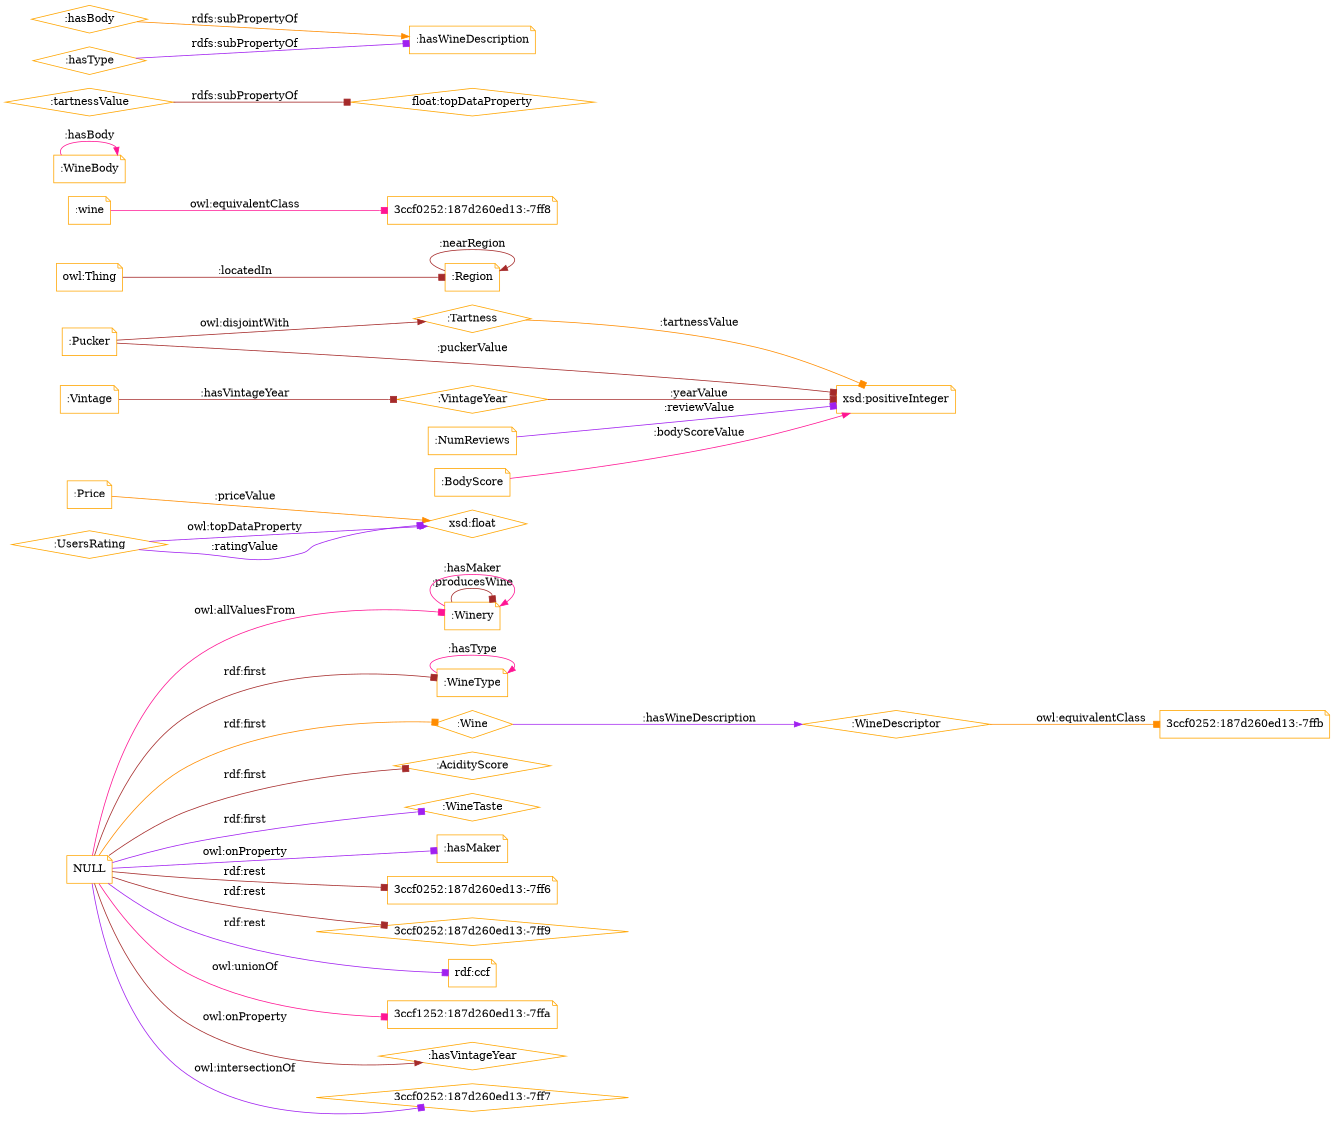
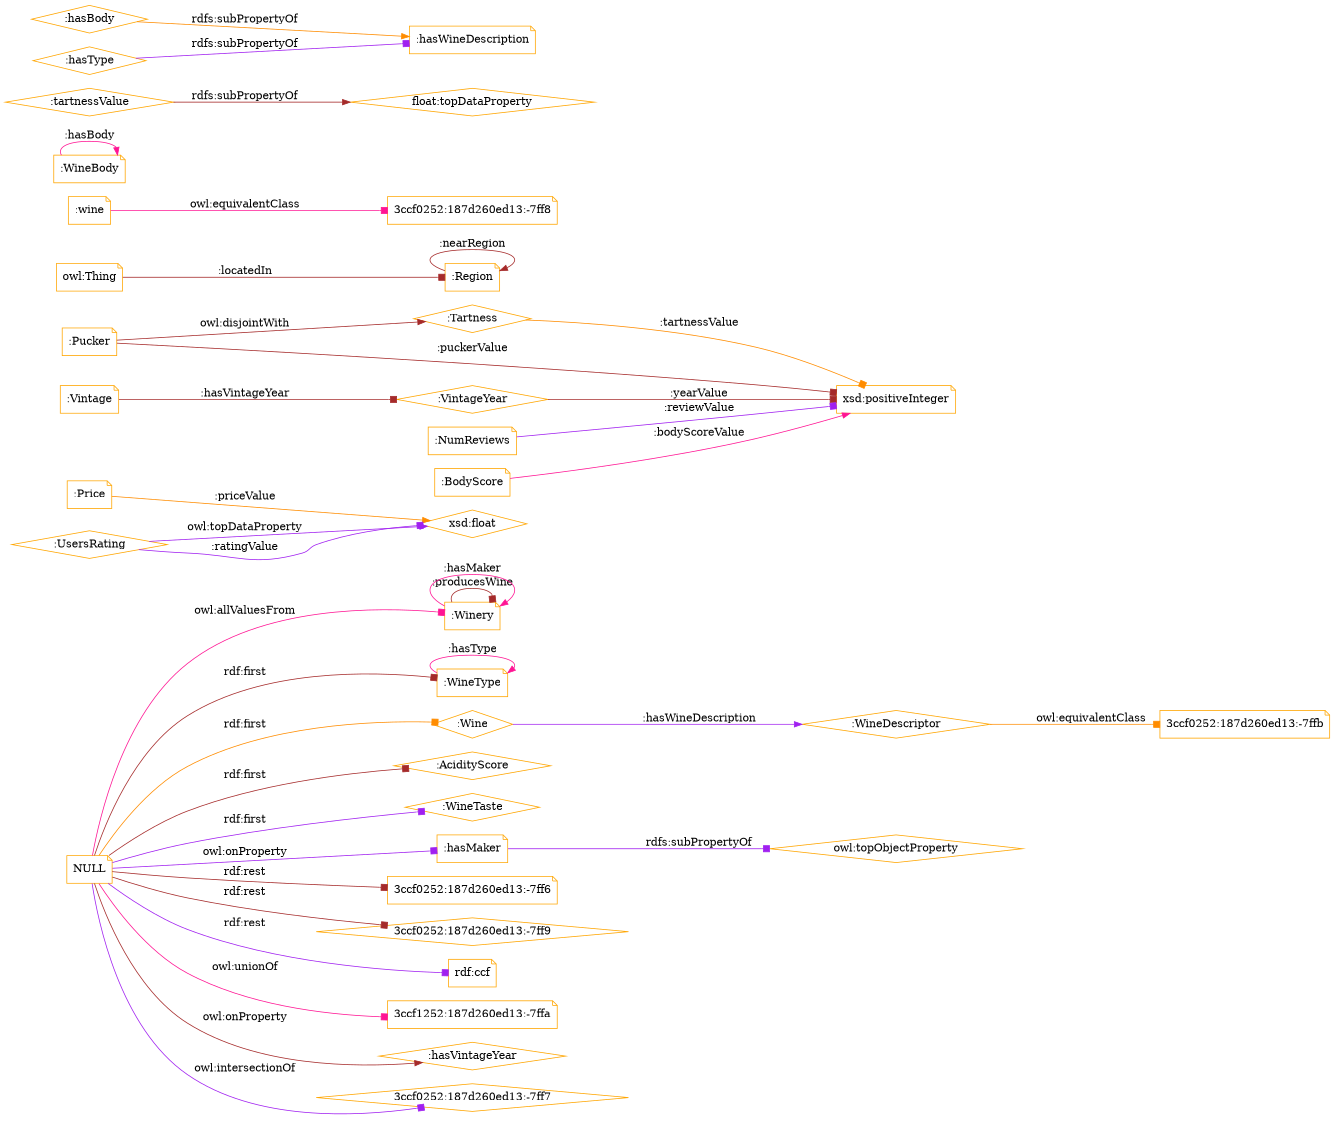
(258, 102) -> (258, 102)
none -> (896, 849)
